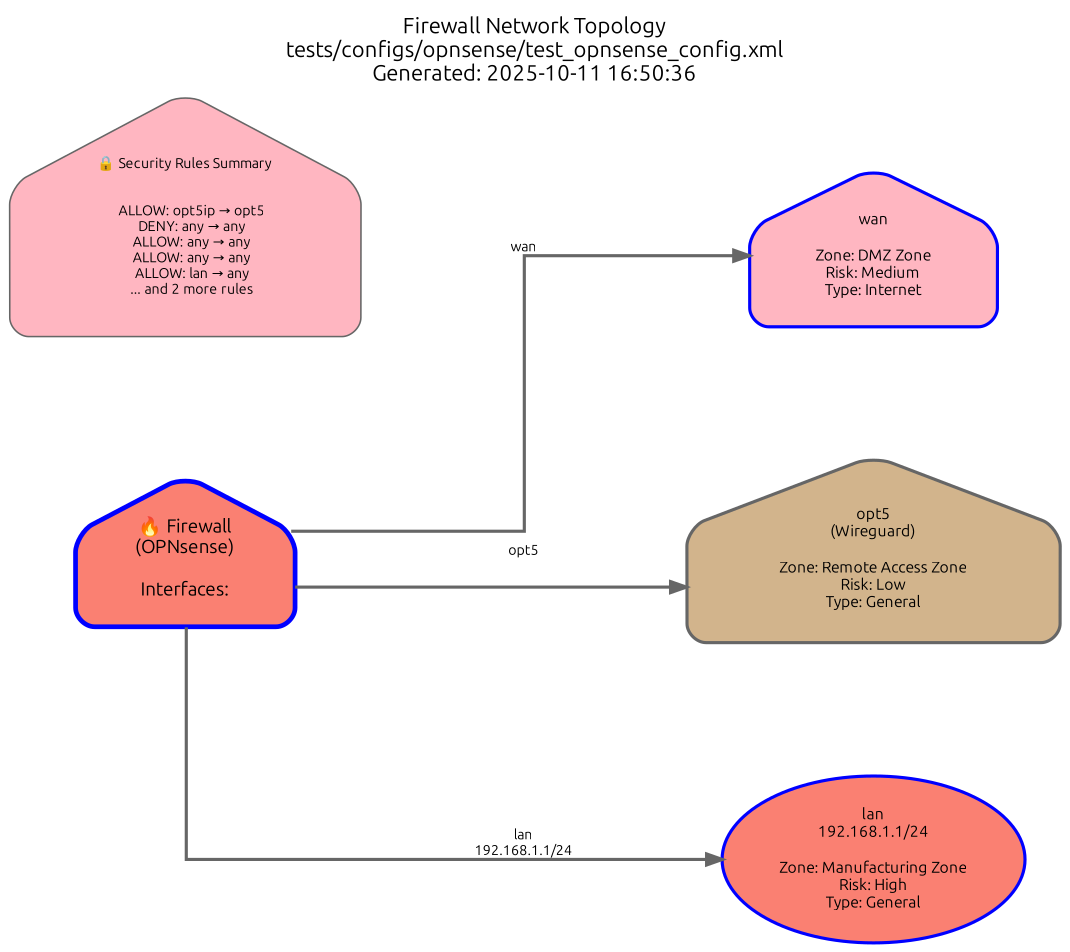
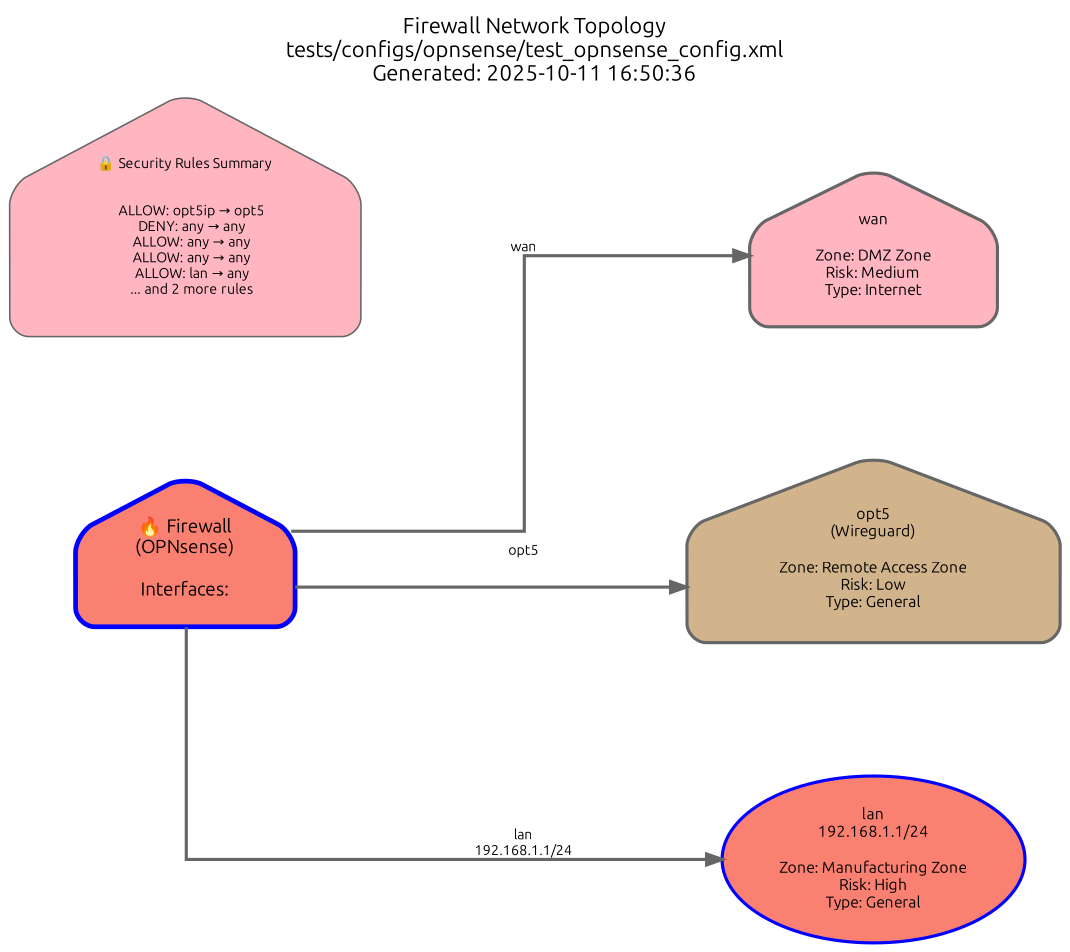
(874, 256) -> (874, 256)
